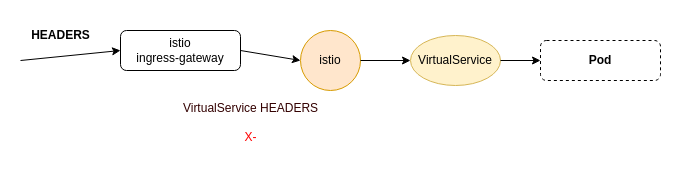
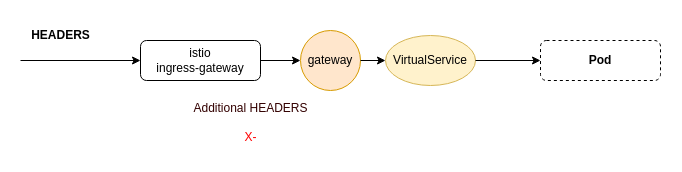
(181, 51) -> (201, 61)
(331, 61) -> (331, 61)
(456, 61) -> (431, 61)
(251, 116) -> (251, 116)
